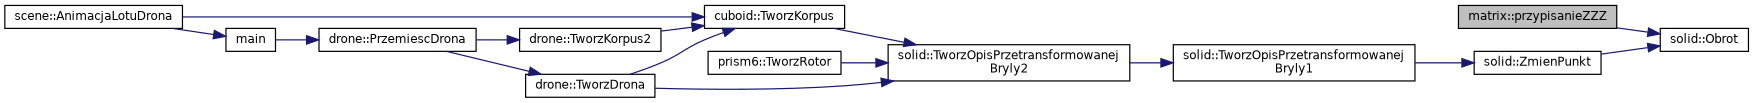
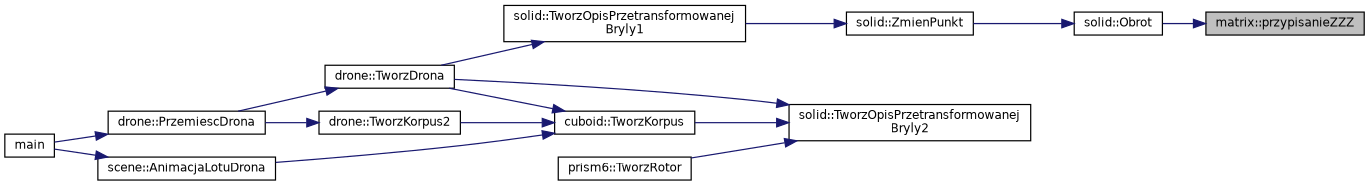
(1632, 30) -> (1178, 24)
(193, 31) -> (75, 152)
(1145, 63) -> (487, 55)
